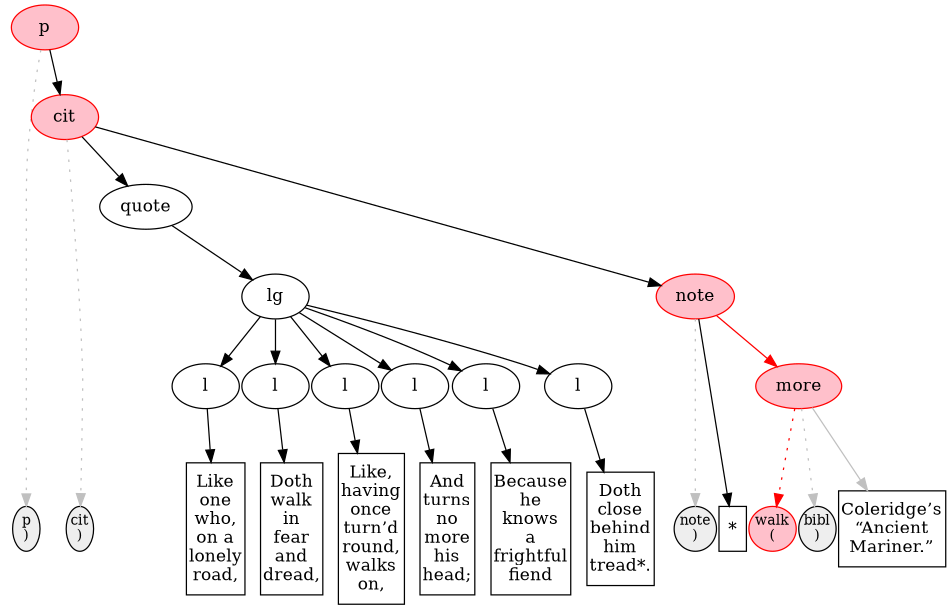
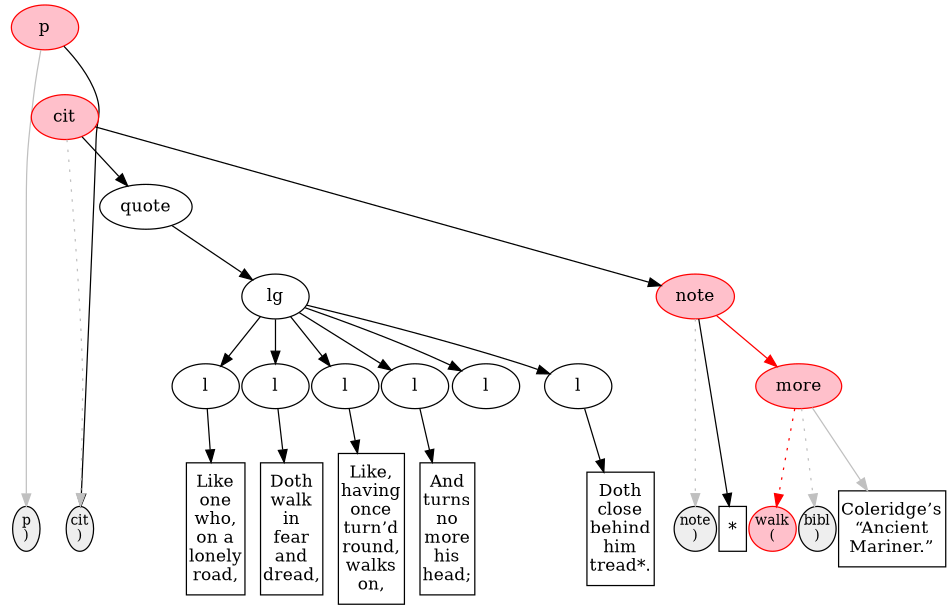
(54, 66) -> (91, 265)
(26, 271) -> (26, 271)
(531, 529) -> none
